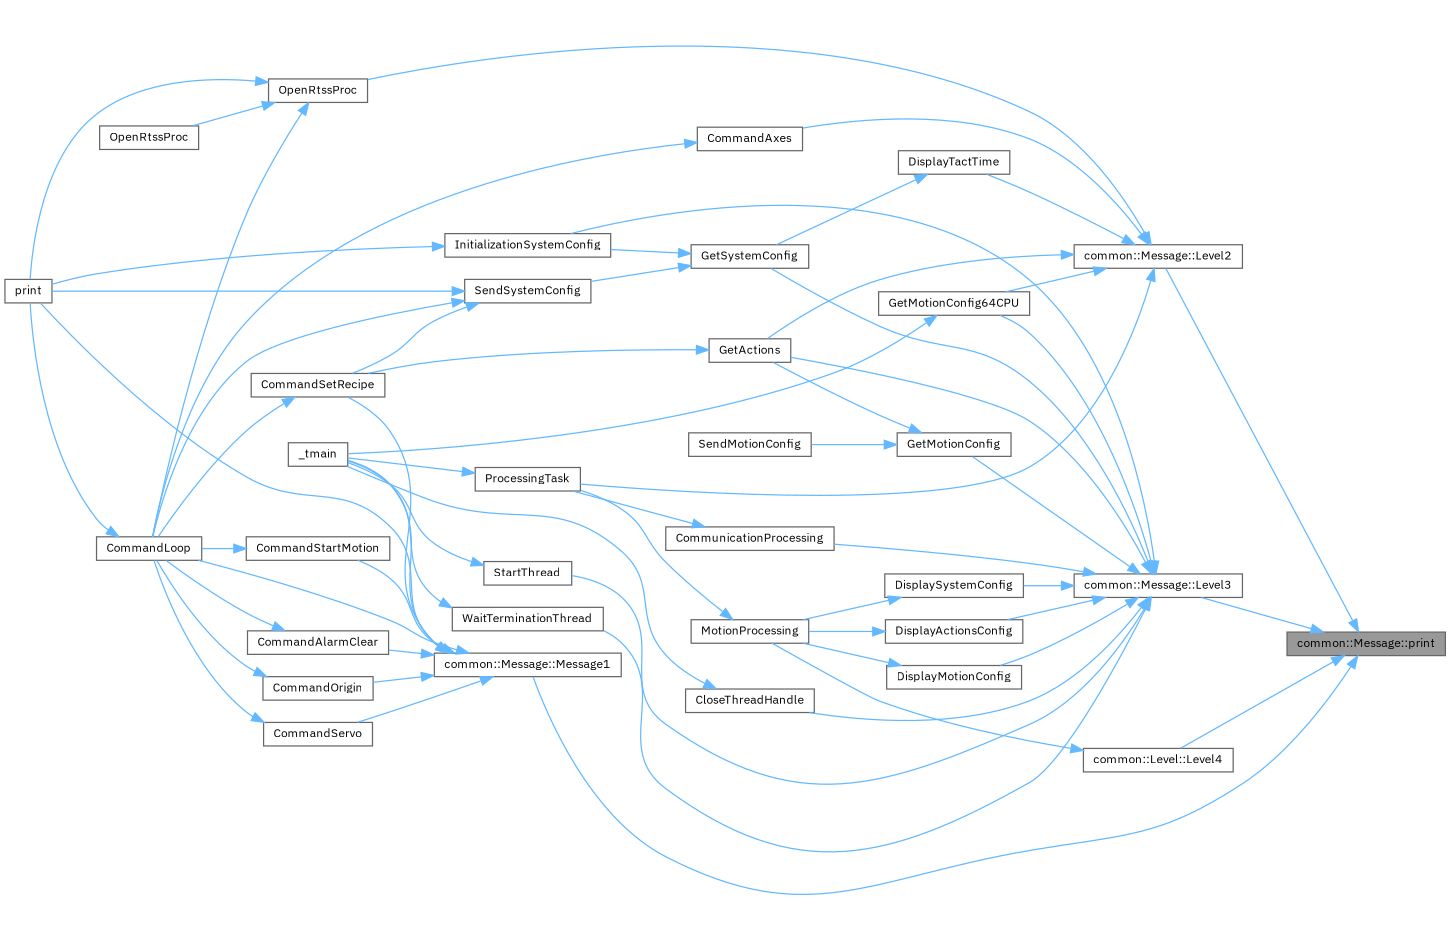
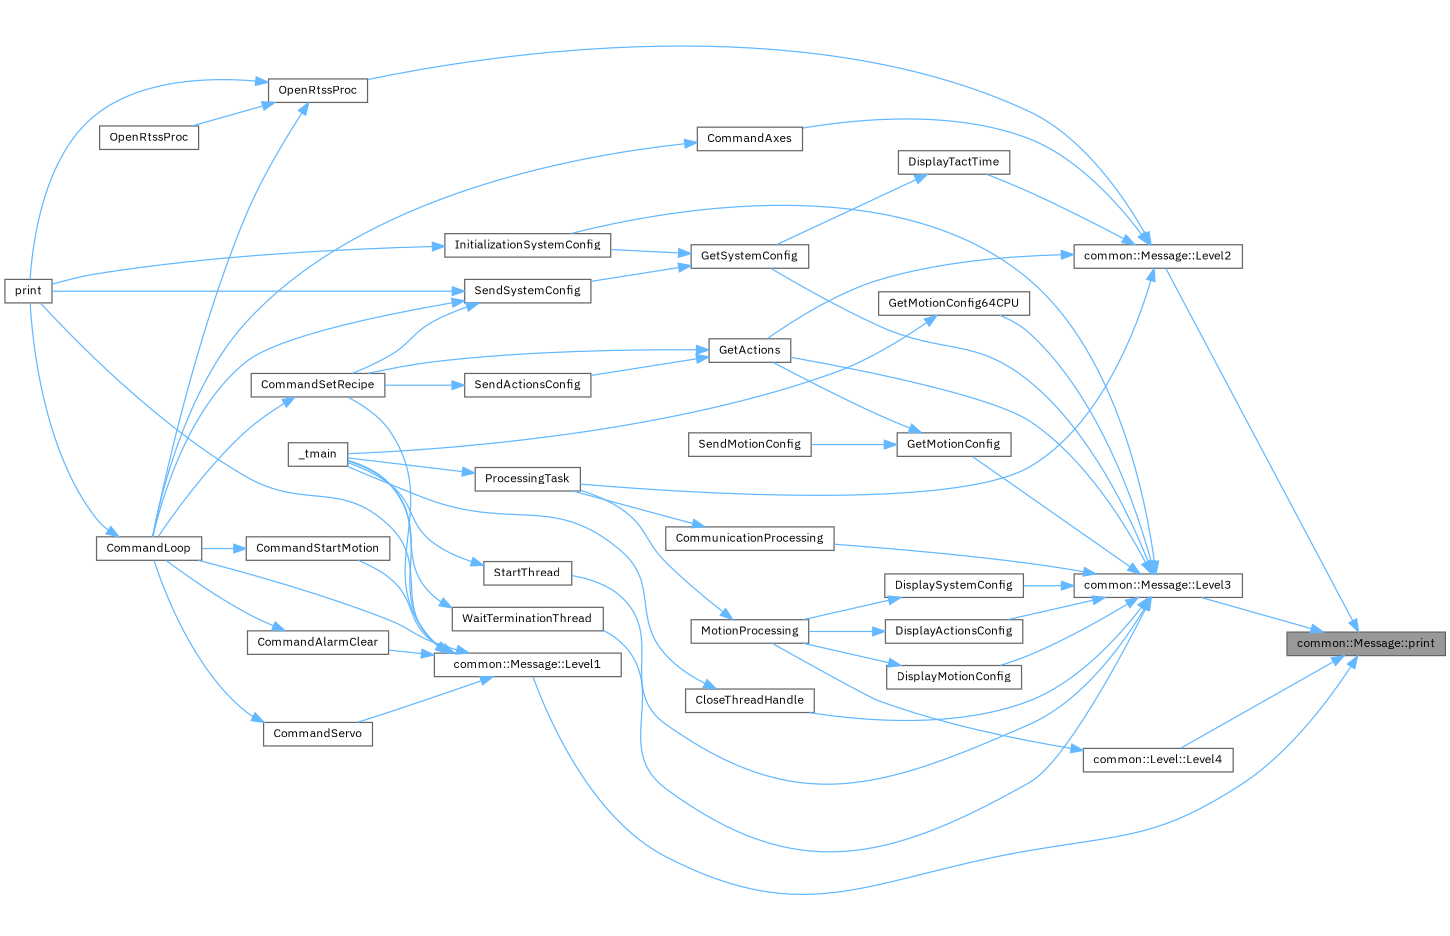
(1050, 281) -> none
none -> (528, 385)
(528, 665) -> (528, 665)
(318, 688) -> none
